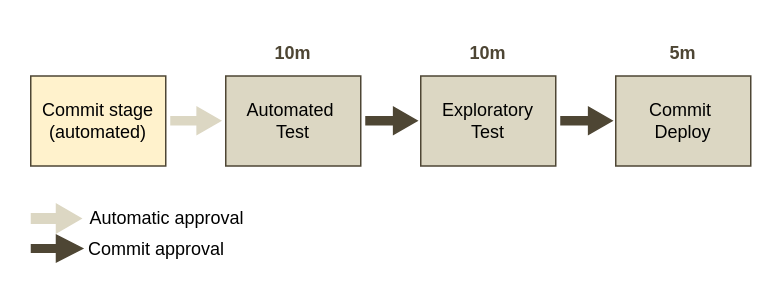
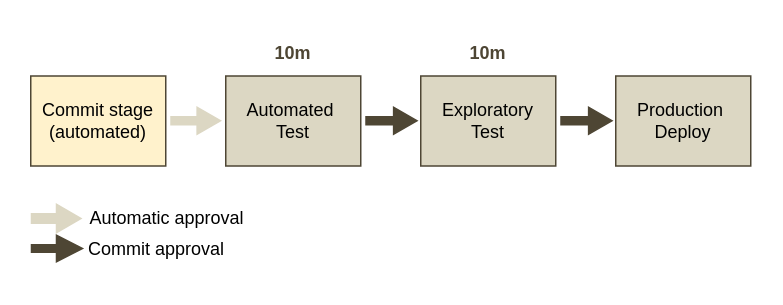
(683, 53) -> none
(683, 121) -> (683, 121)
